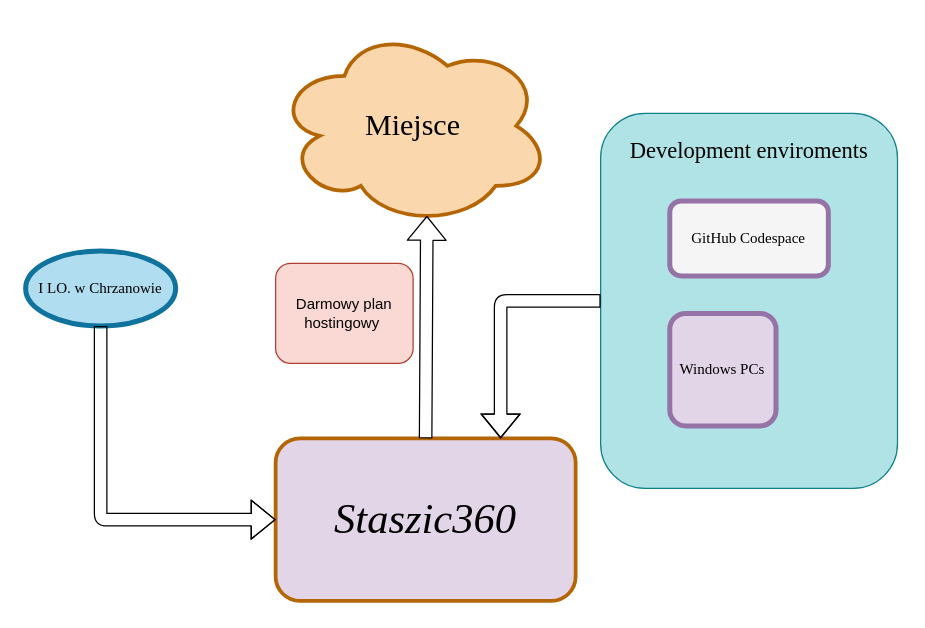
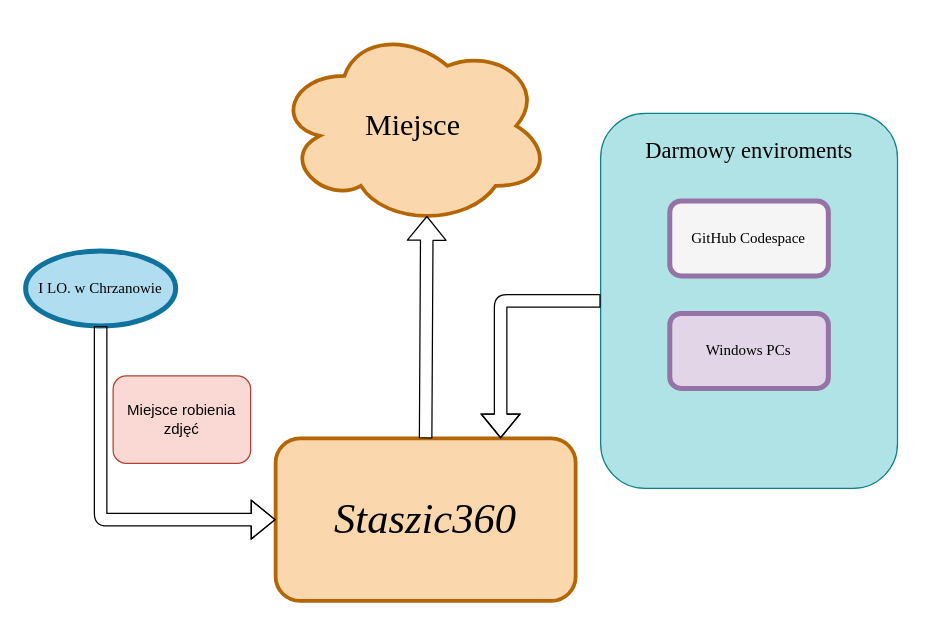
(749, 151) -> (749, 151)
(344, 313) -> none
(723, 369) -> (749, 351)
none -> (182, 419)
(426, 519) -> (426, 519)
